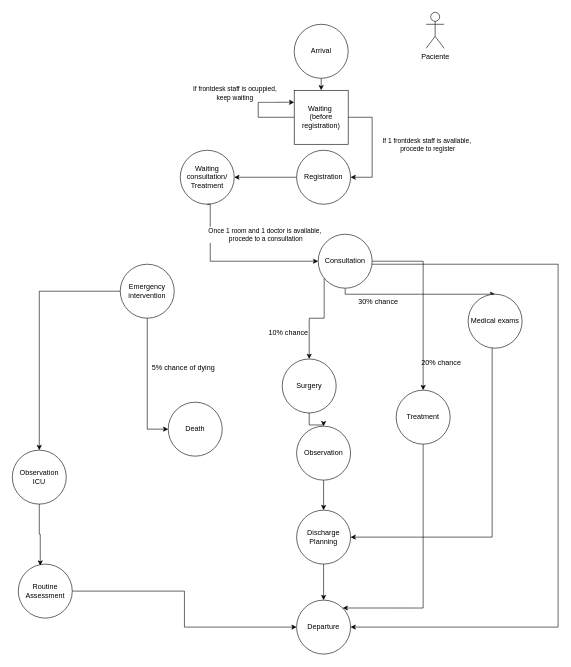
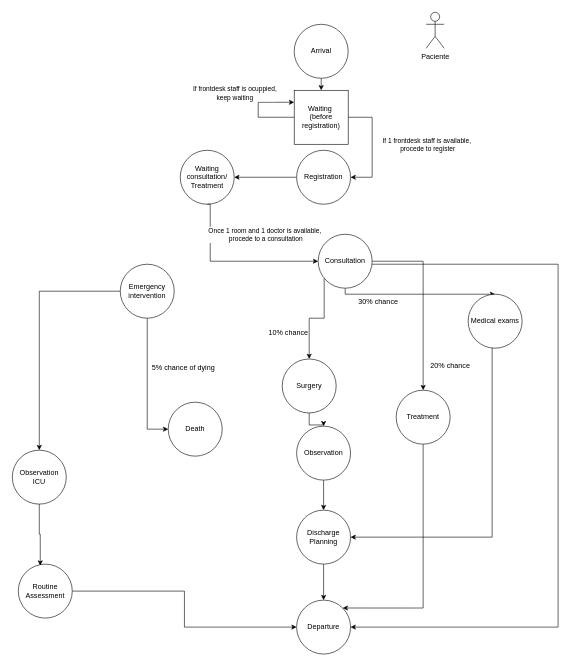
(441, 363) -> (450, 366)
